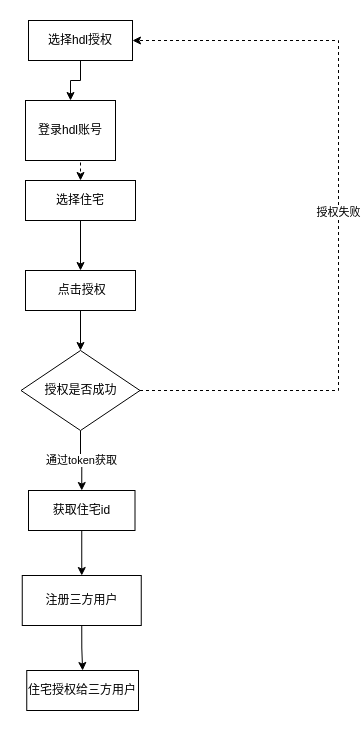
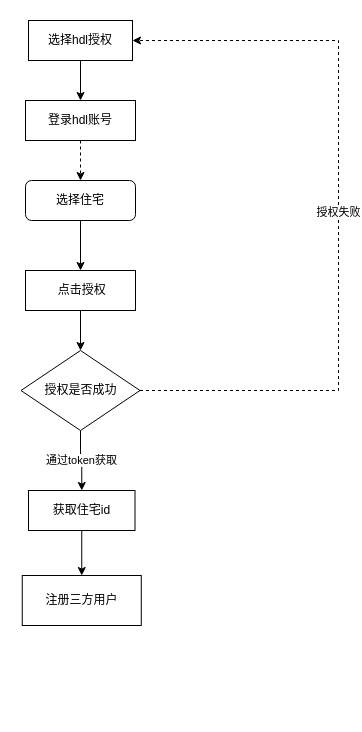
(71, 131) -> (81, 121)
(81, 201) -> (81, 201)
(82, 645) -> none
(83, 691) -> none
